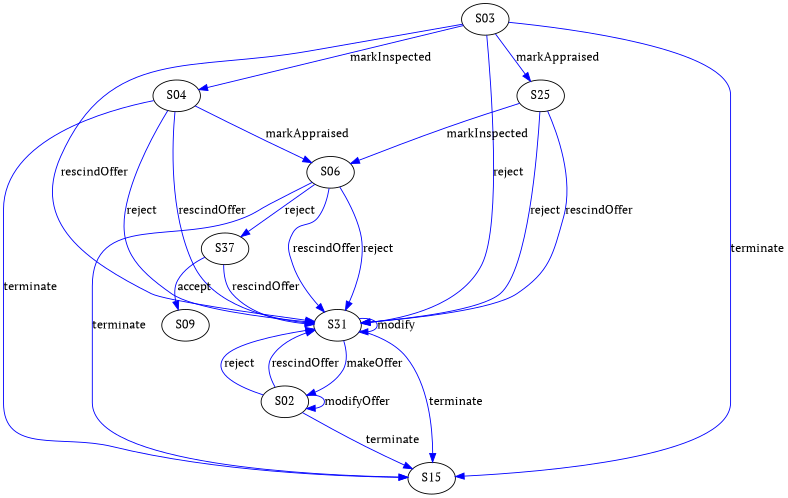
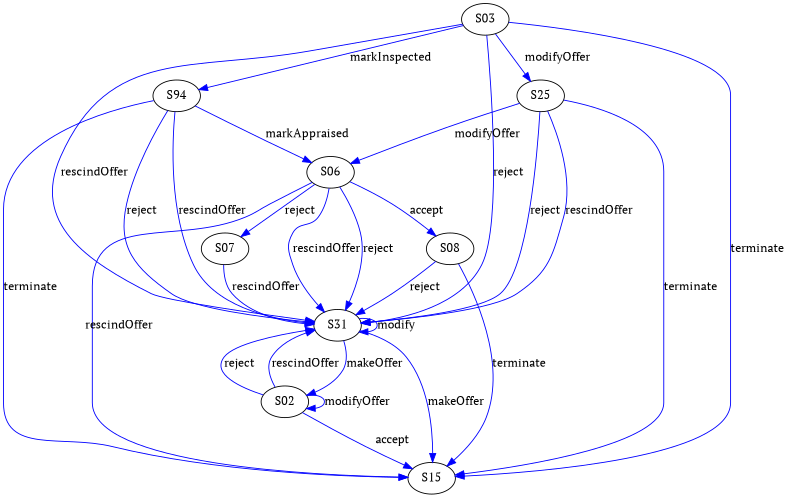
(558, 58) -> (558, 58)
(177, 96) -> (177, 96)
(487, 134) -> (487, 134)
(225, 249) -> (225, 249)
none -> (450, 249)
(119, 325) -> (119, 325)
(186, 325) -> none
none -> (664, 331)
(456, 402) -> (456, 402)
(393, 440) -> (393, 440)
